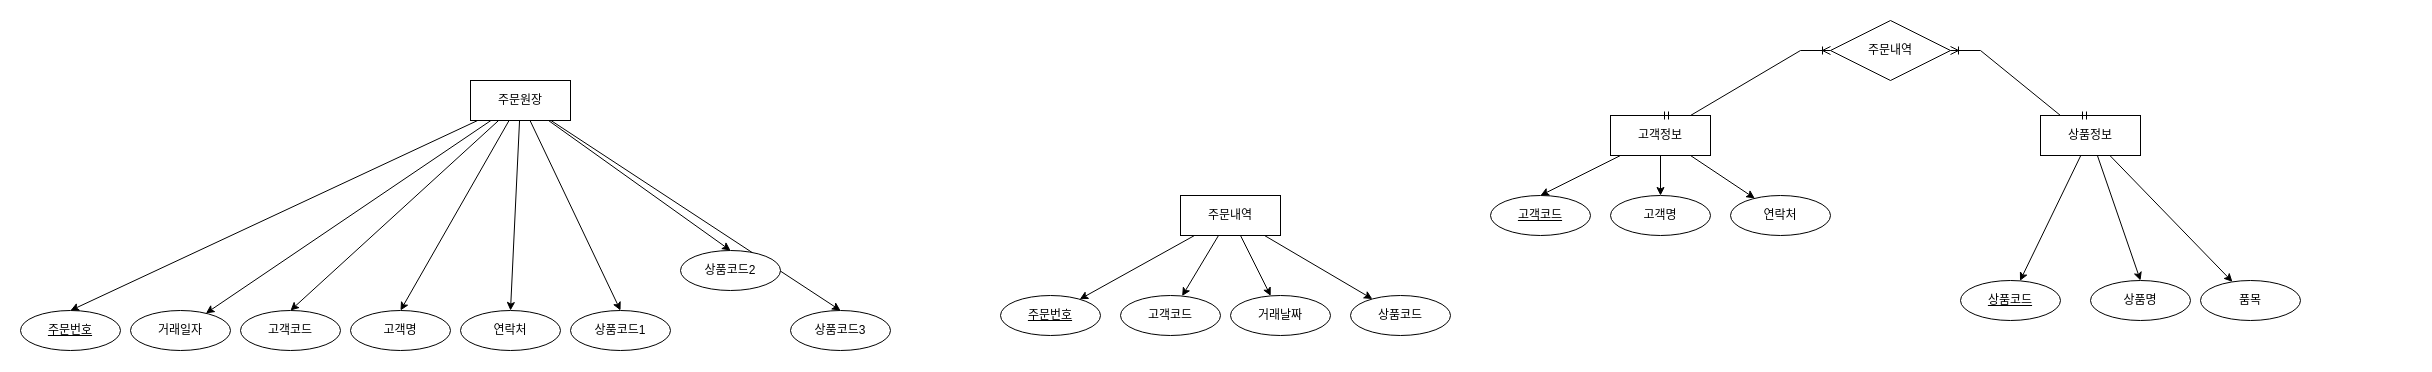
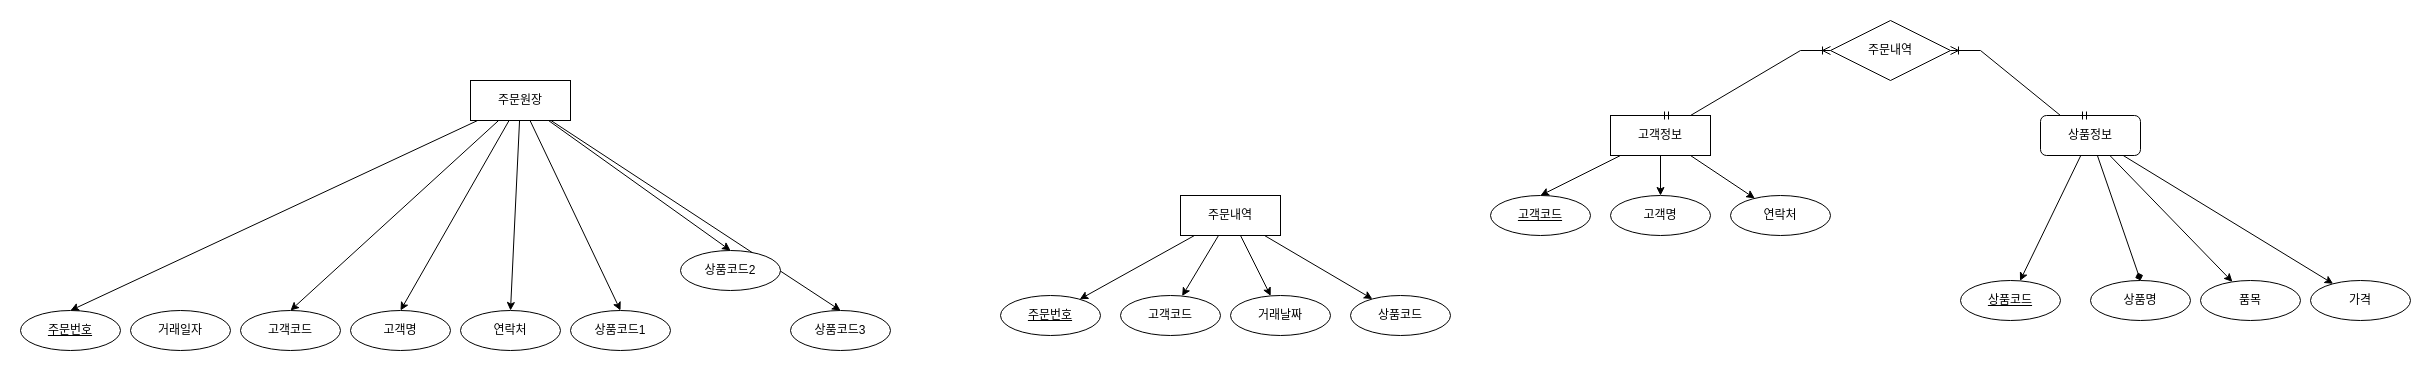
(2091, 136) -> (2091, 136)
(351, 215) -> none
none -> (2225, 218)
(2138, 273) -> (2138, 272)
none -> (2361, 301)
